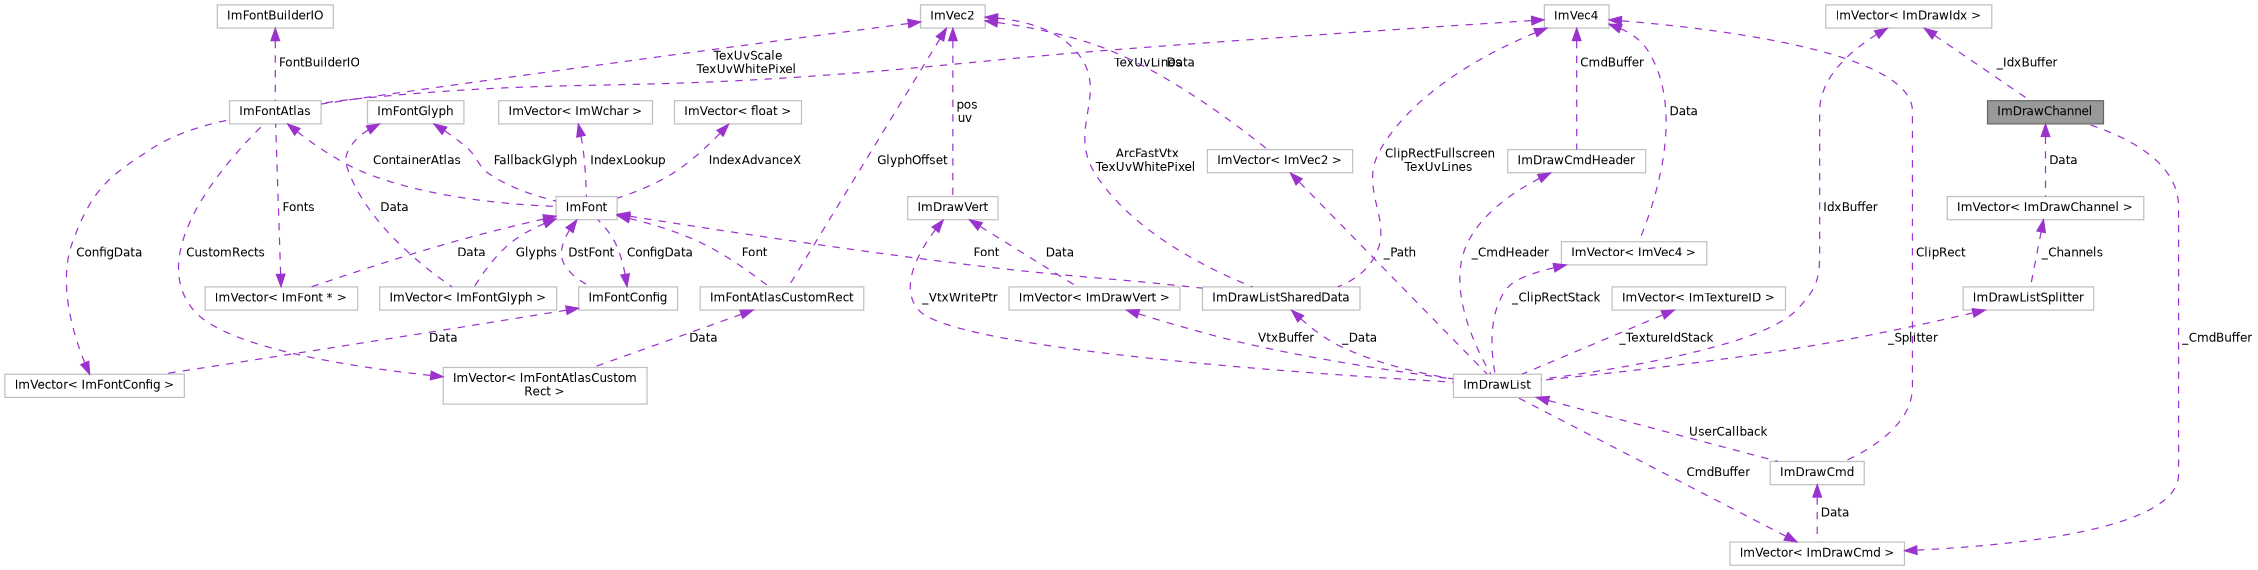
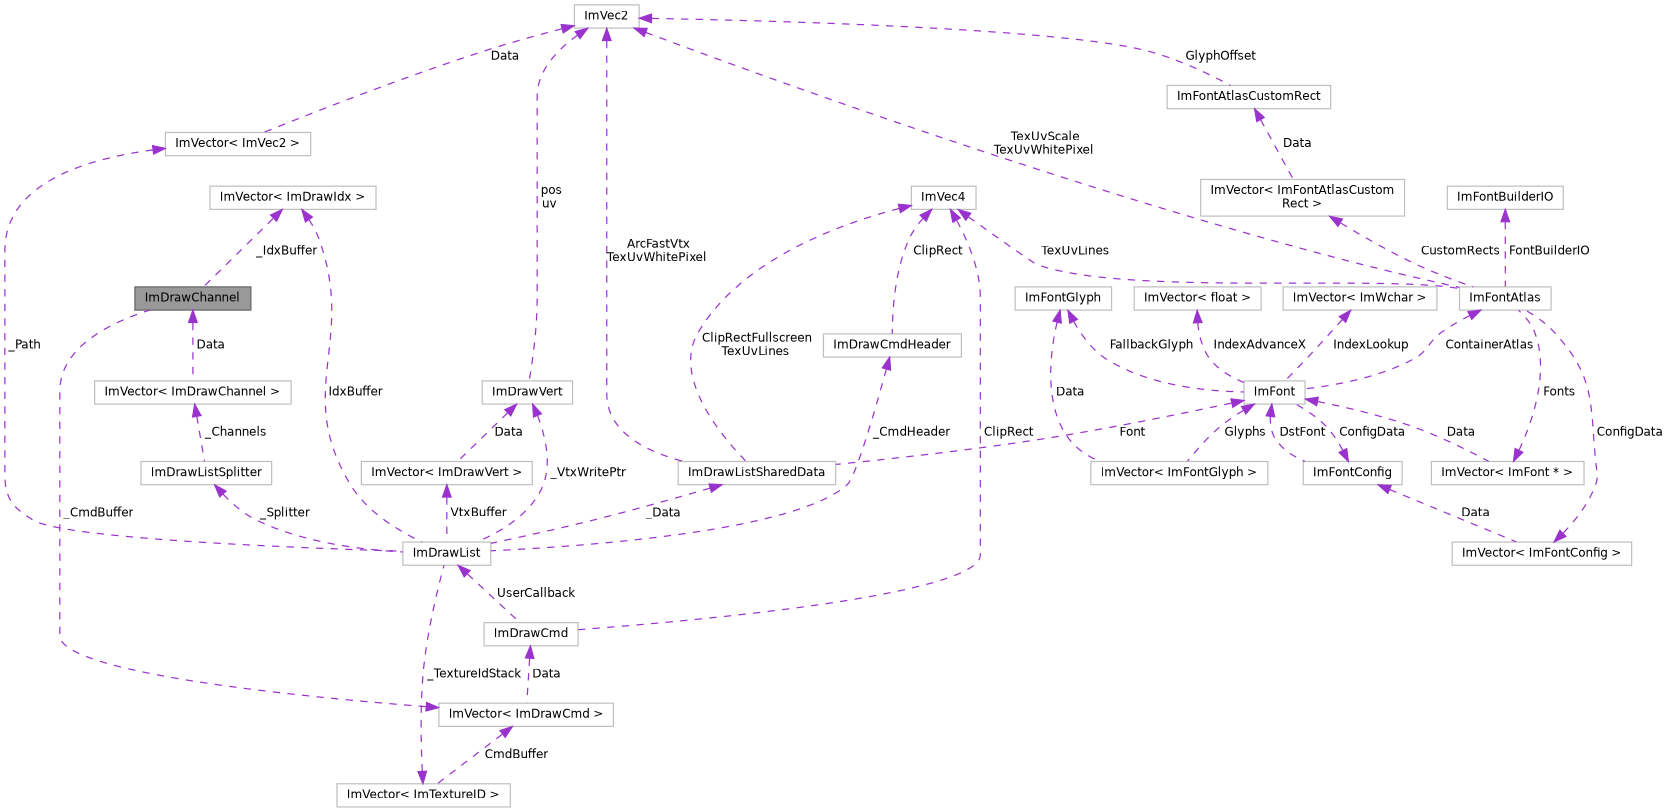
(1610, 63) -> (936, 251)
(704, 244) -> none
(1634, 253) -> none
(1652, 467) -> (470, 759)
